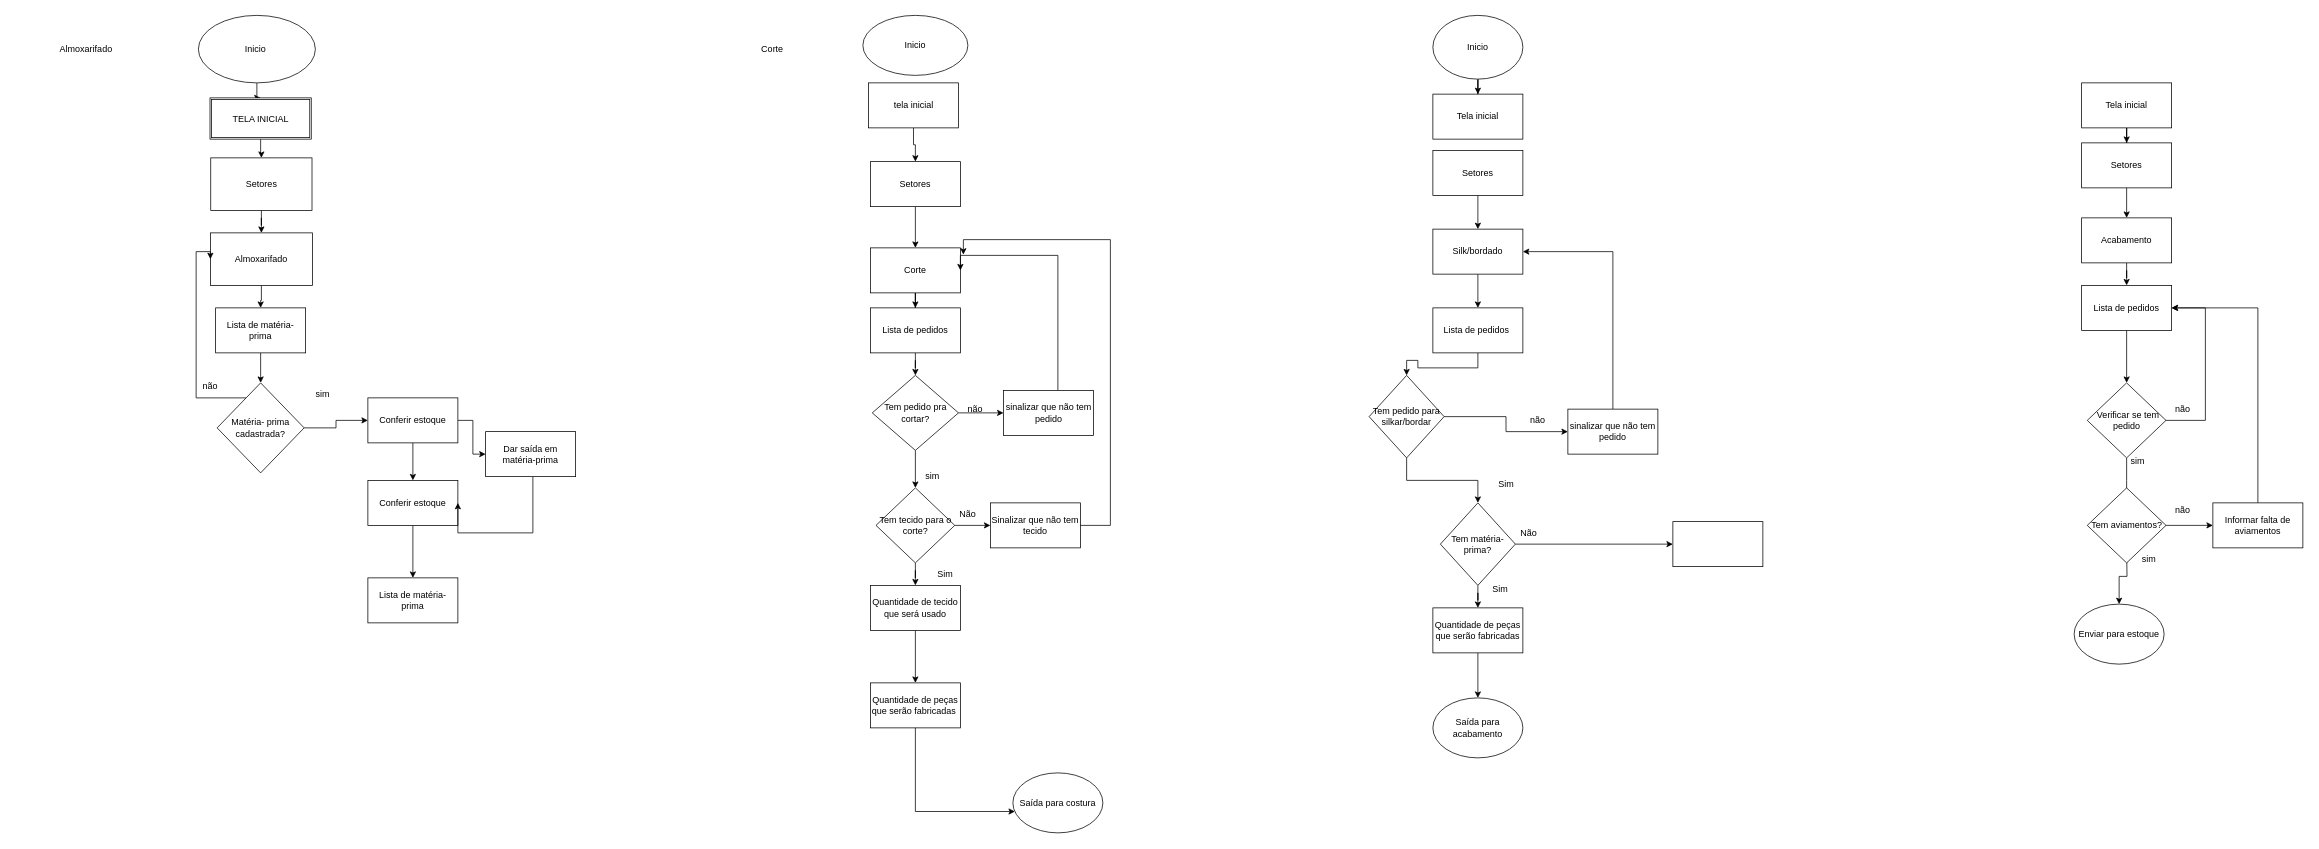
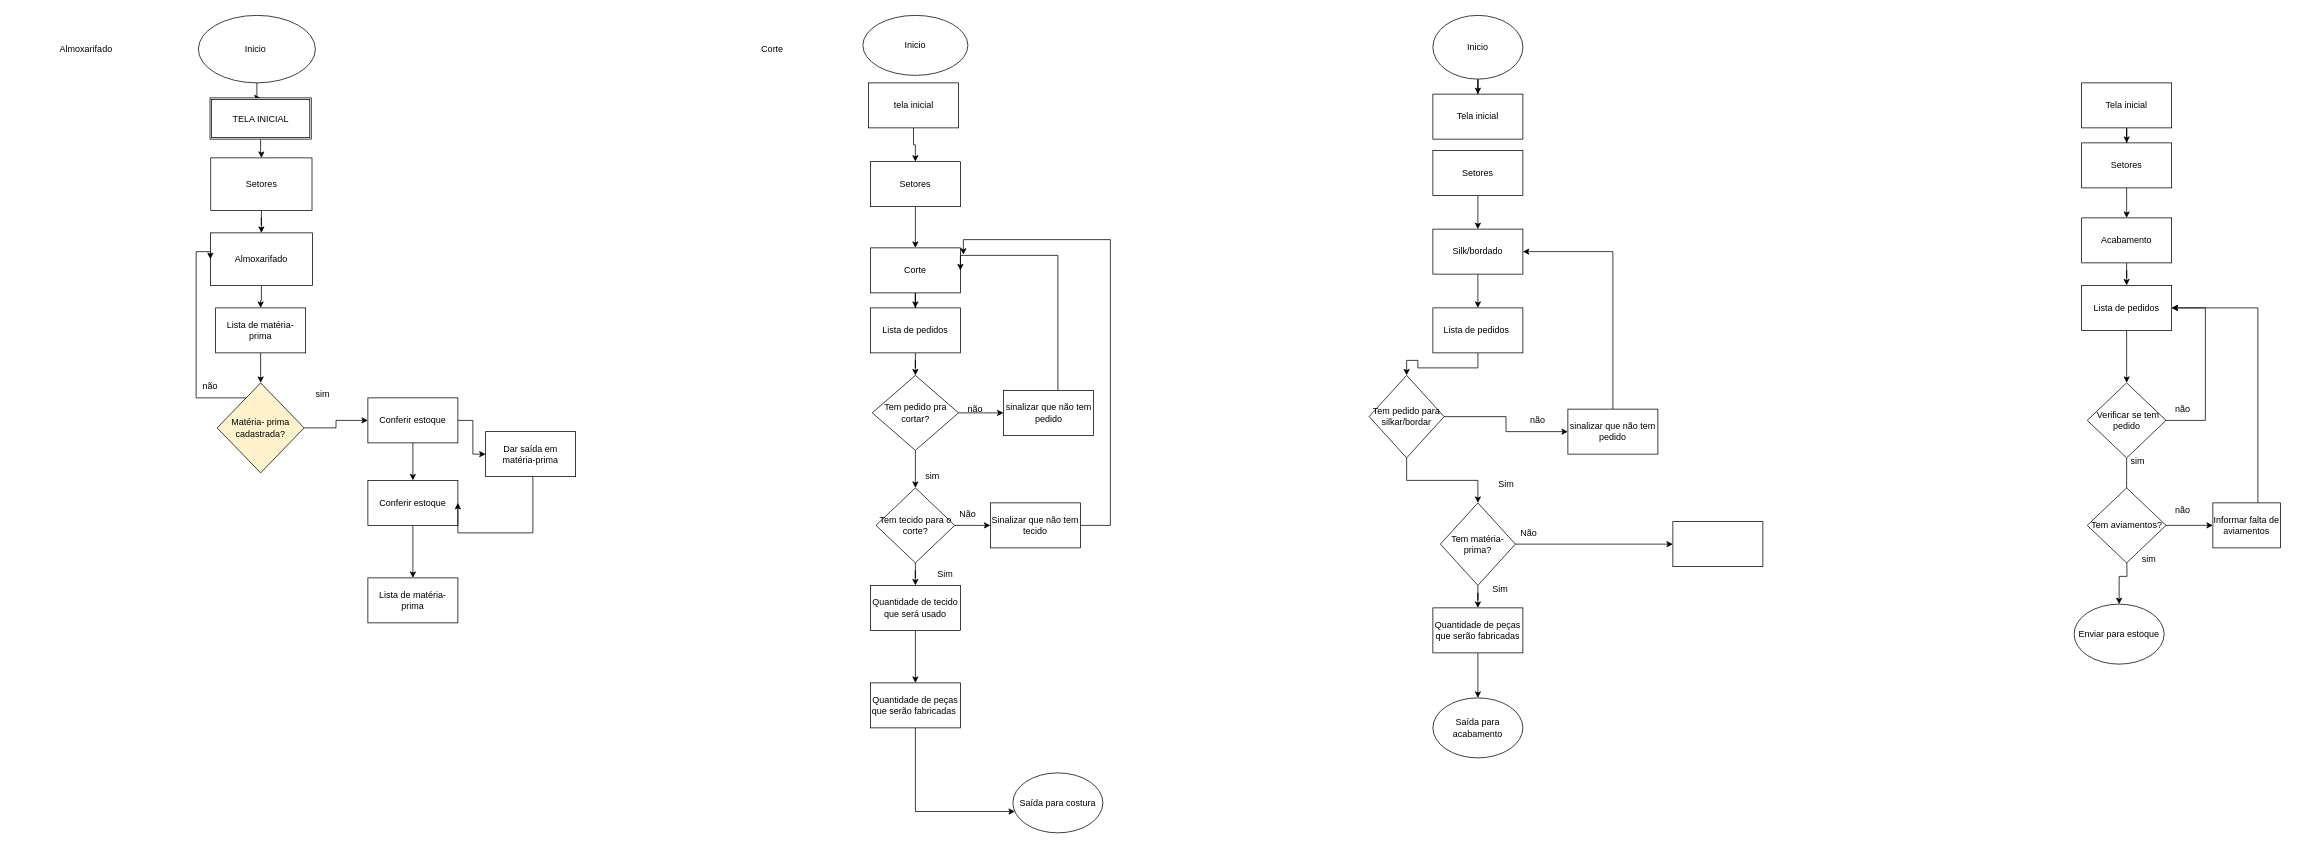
(261, 428) -> (261, 428)
(2258, 525) -> (2247, 525)
